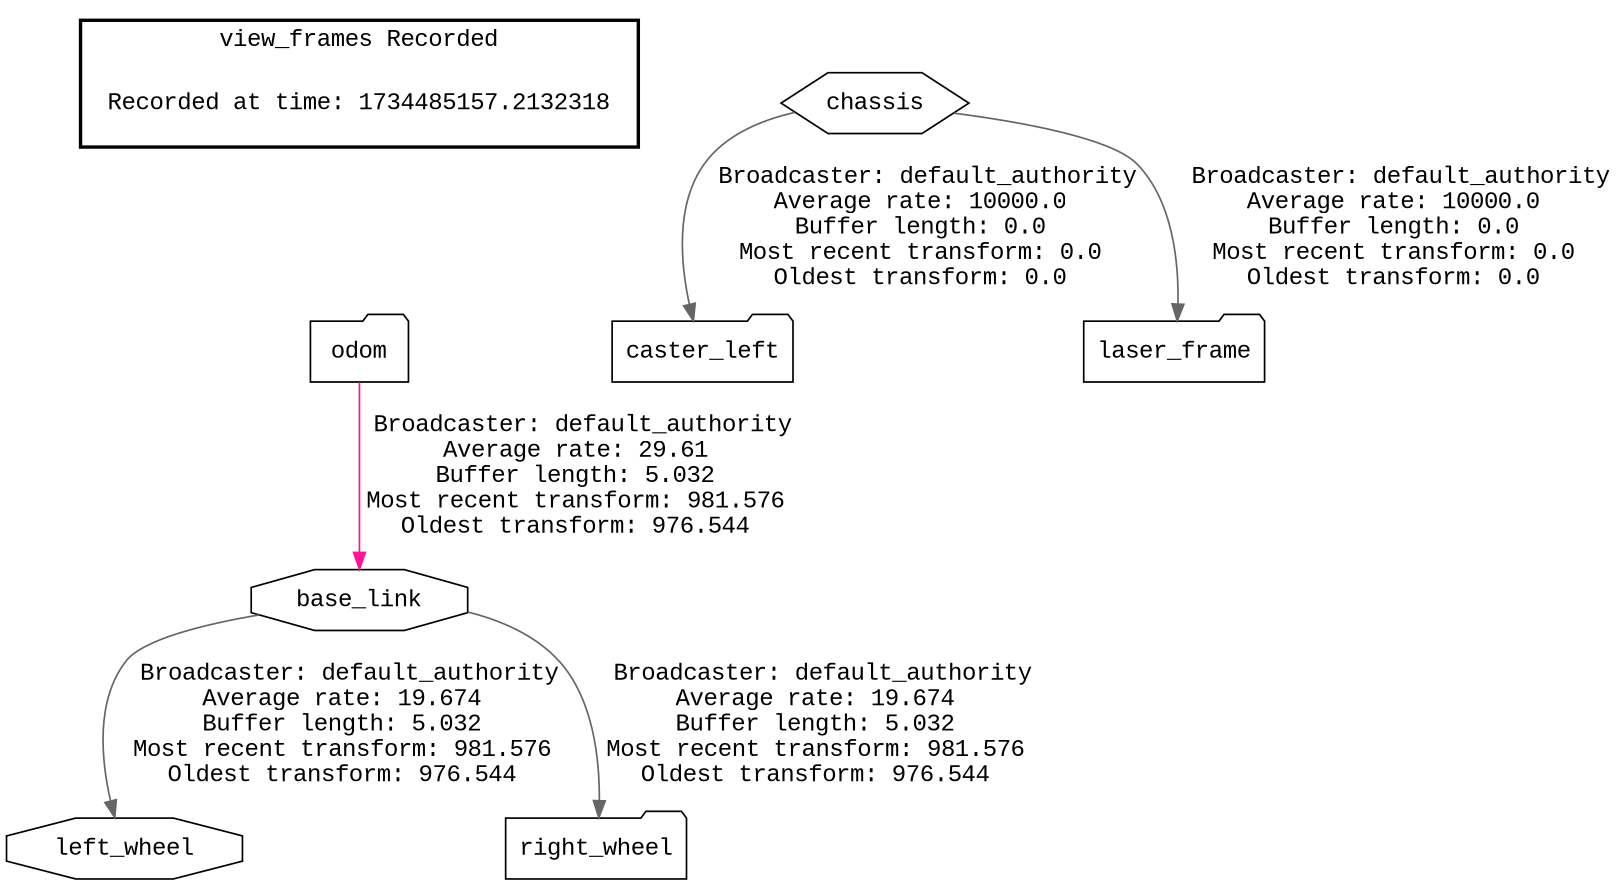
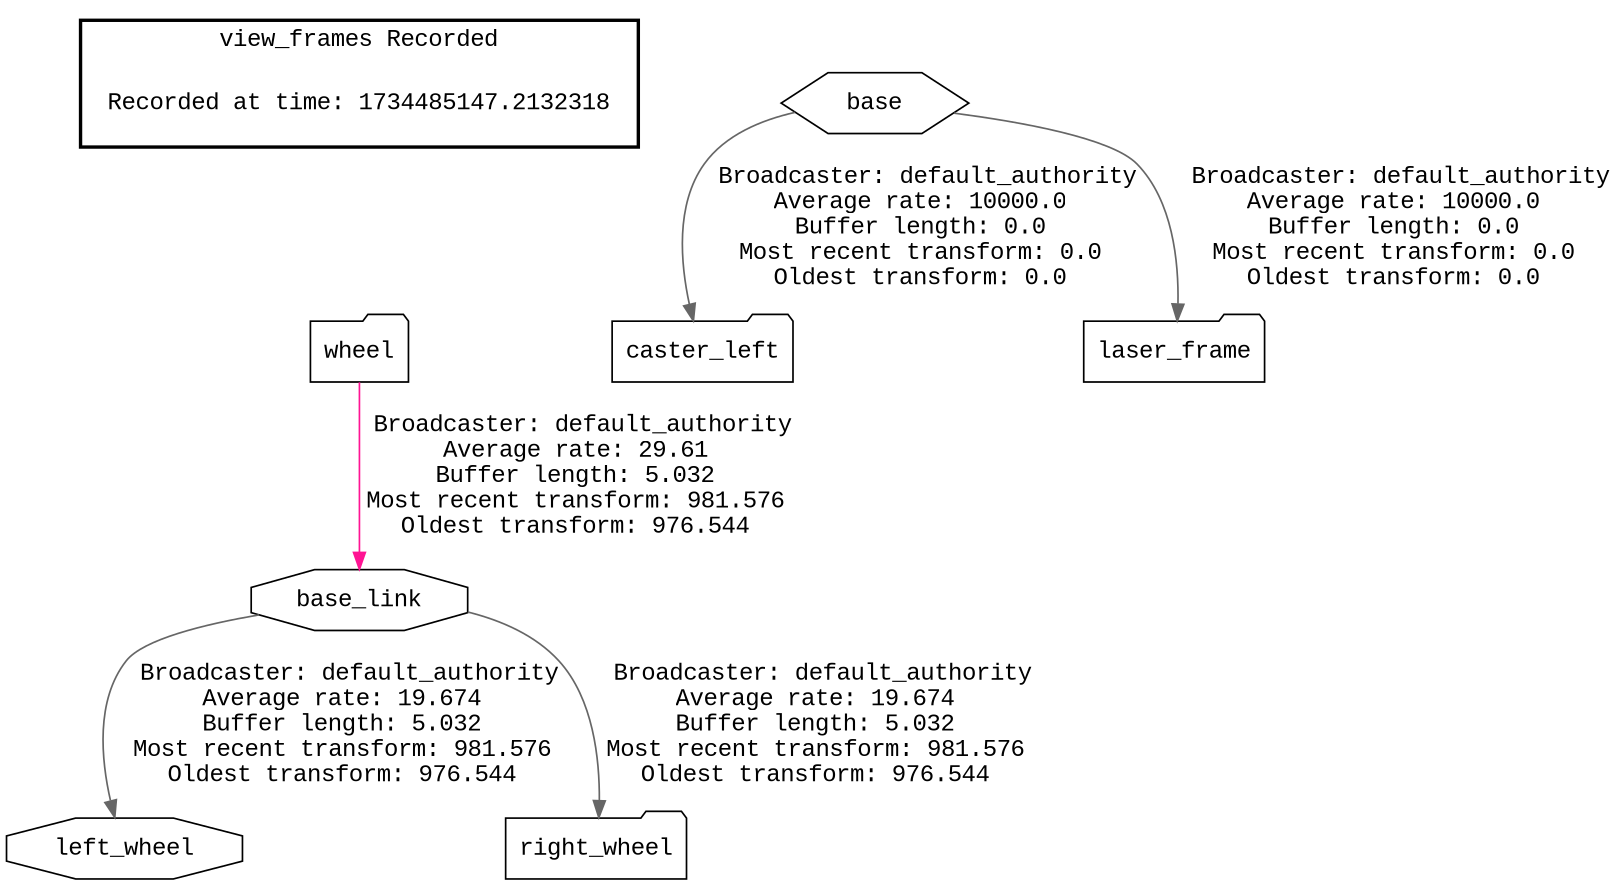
(359, 103) -> (359, 103)
(875, 103) -> (875, 103)
(359, 352) -> (359, 352)
